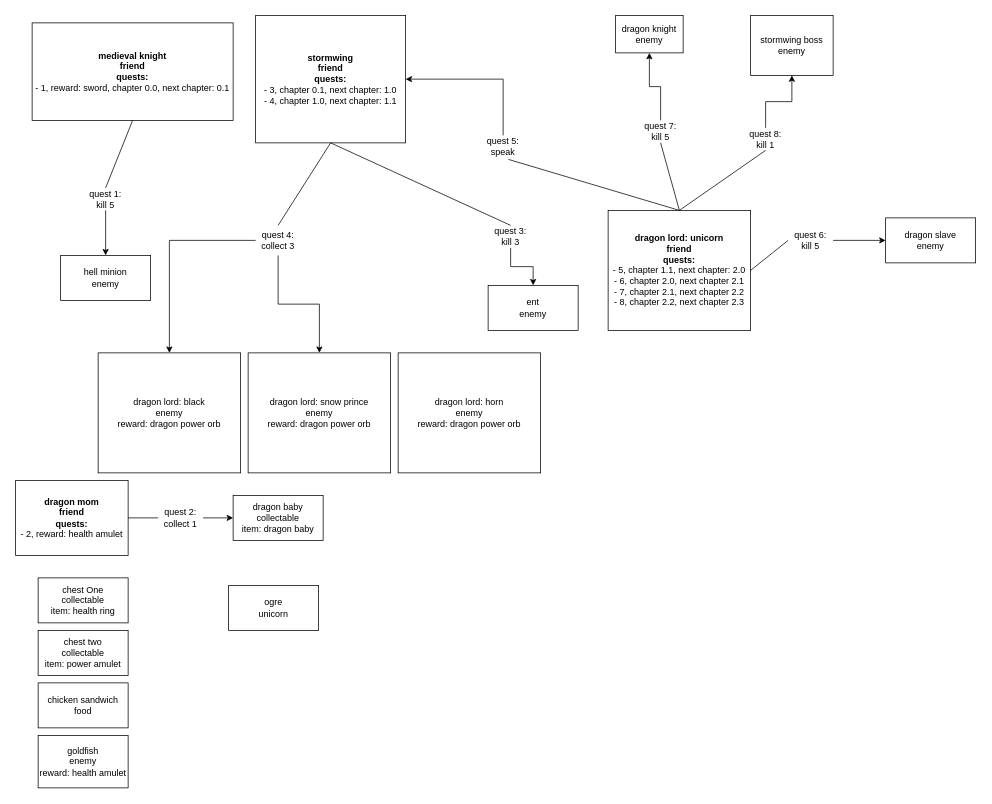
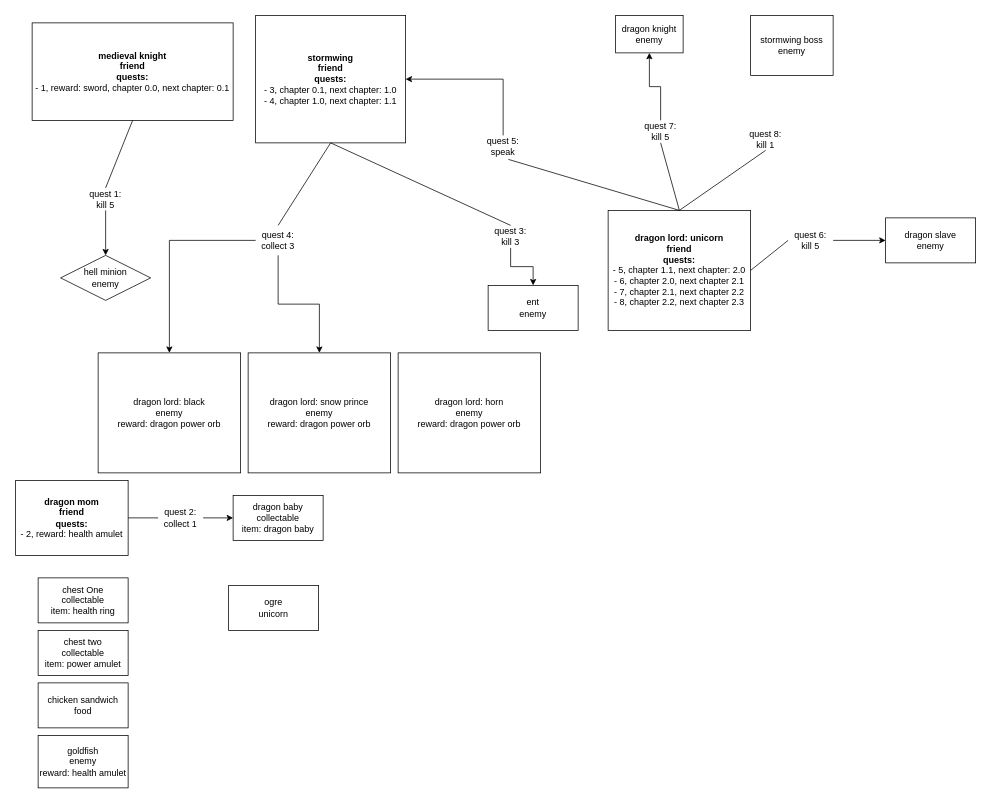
(766, 102) -> none
(105, 278) -> (105, 278)
